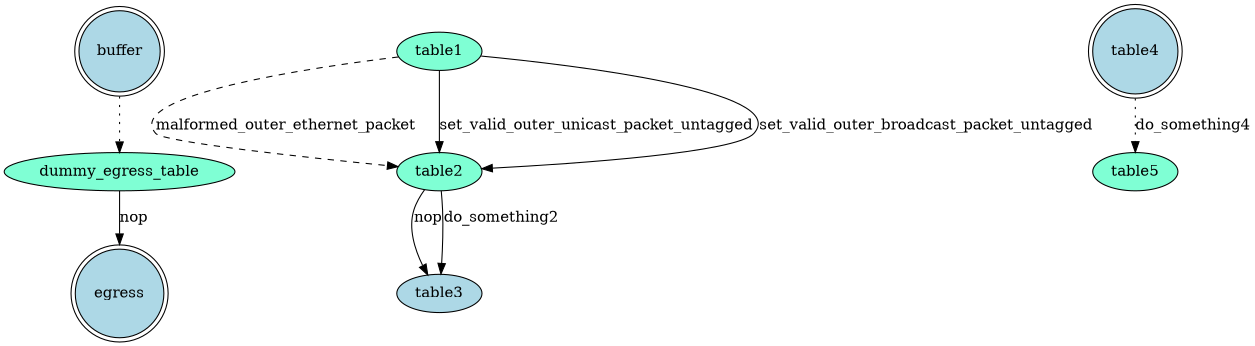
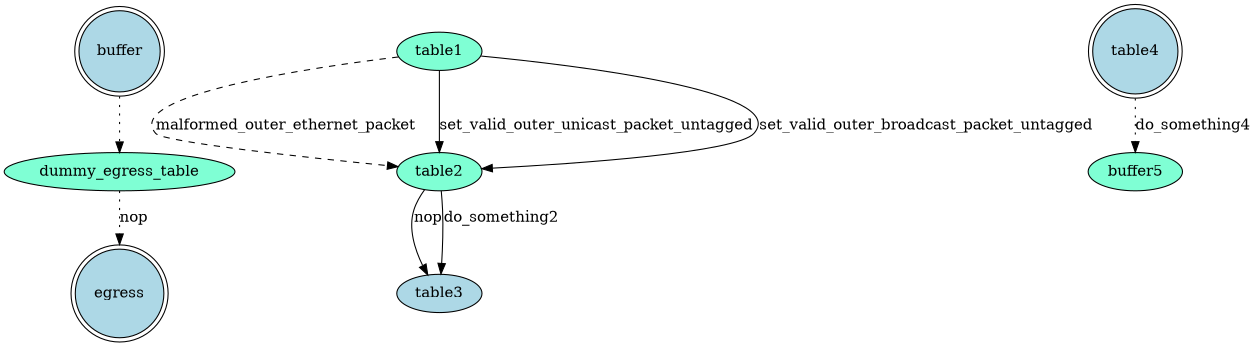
(1135, 172) -> (1135, 172)
(120, 212) -> (120, 212)
